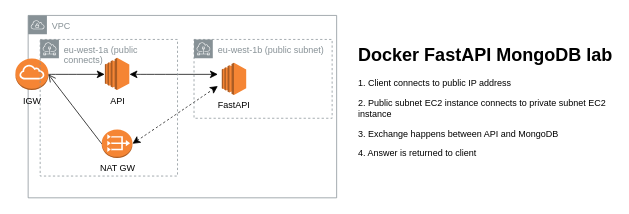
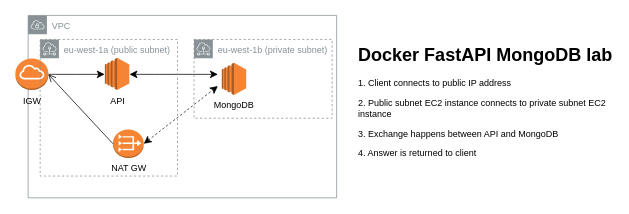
(121, 55) -> (121, 55)
(275, 55) -> (275, 55)
(234, 106) -> (234, 106)
(117, 144) -> (128, 144)
